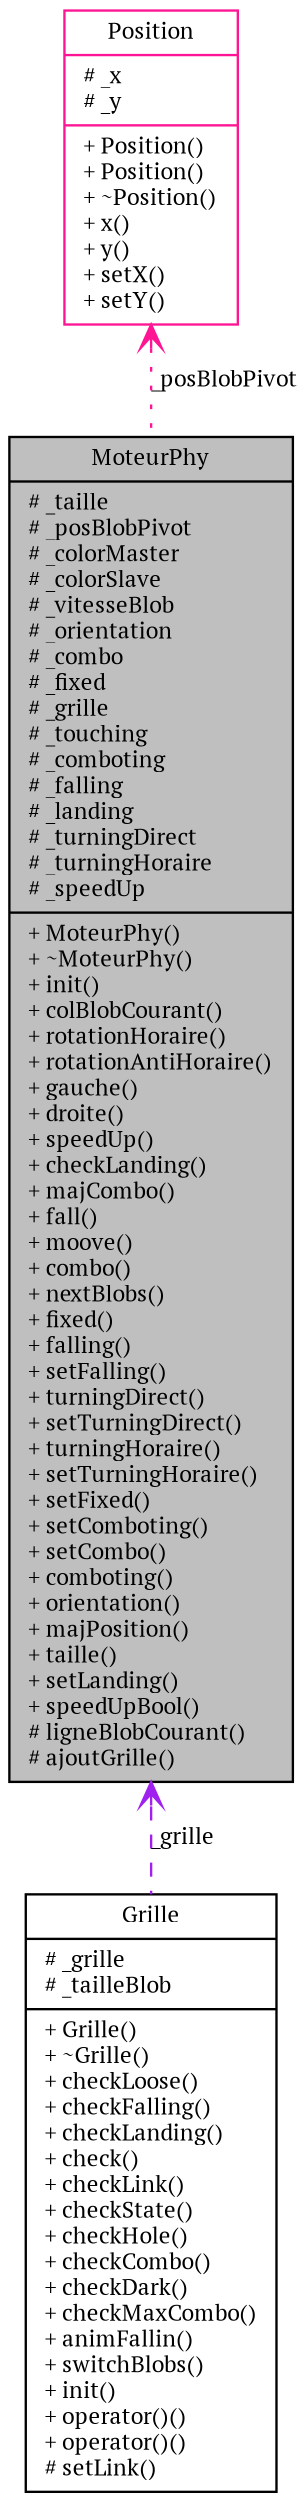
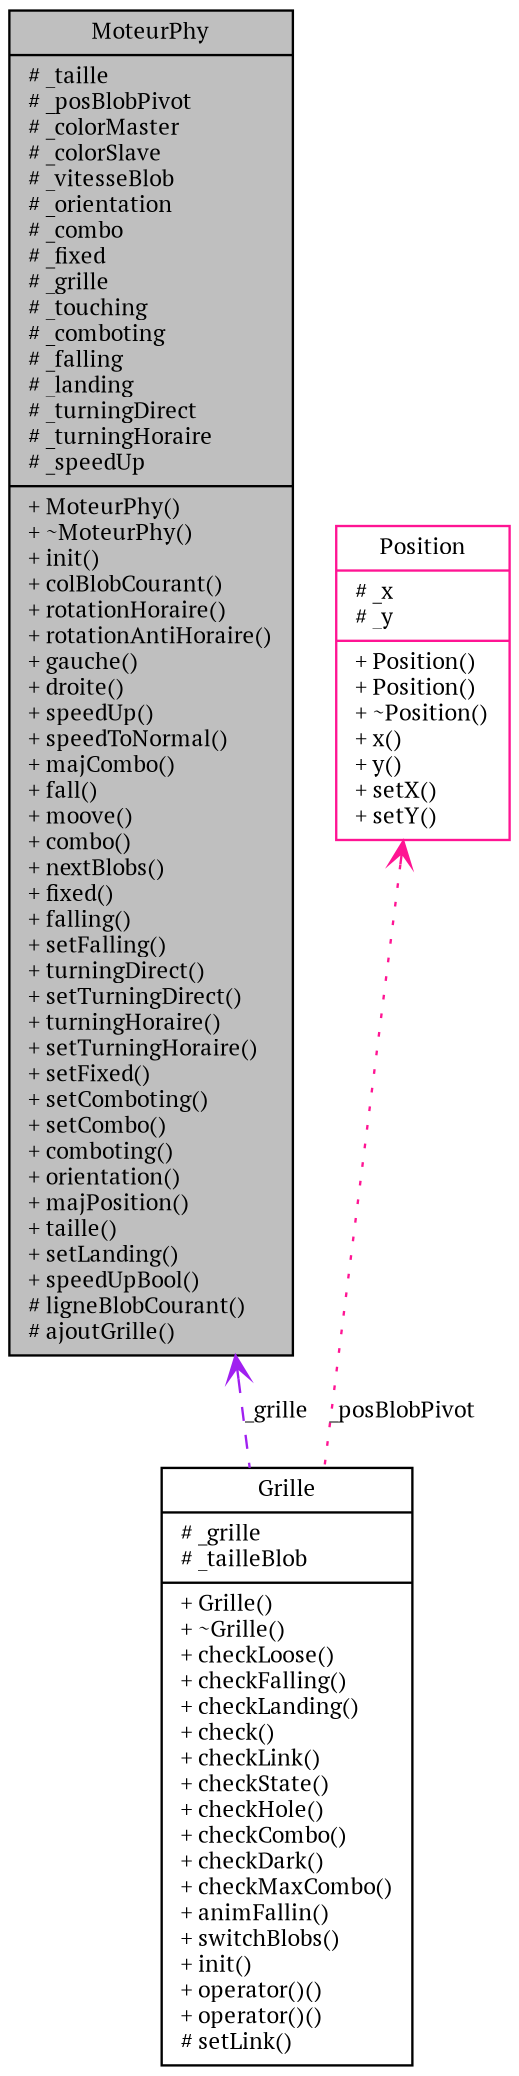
(151, 392) -> (362, 1166)
(118, 1166) -> (129, 739)
